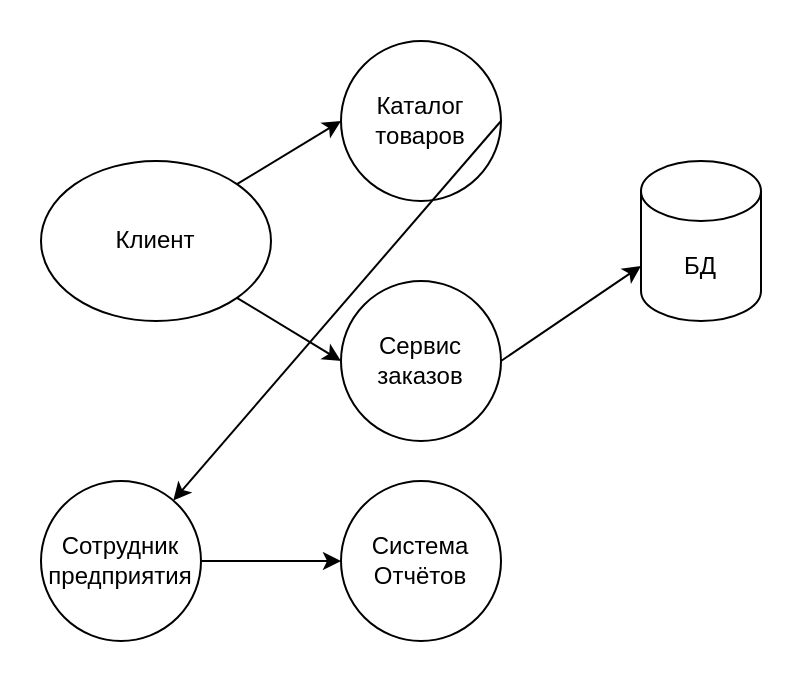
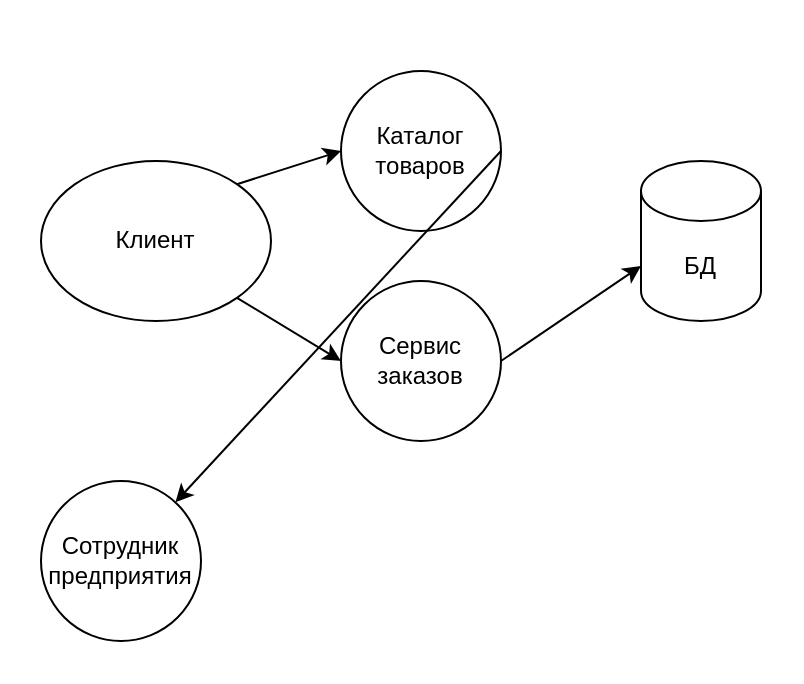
(421, 121) -> (421, 151)
(264, 561) -> none
(421, 561) -> none
